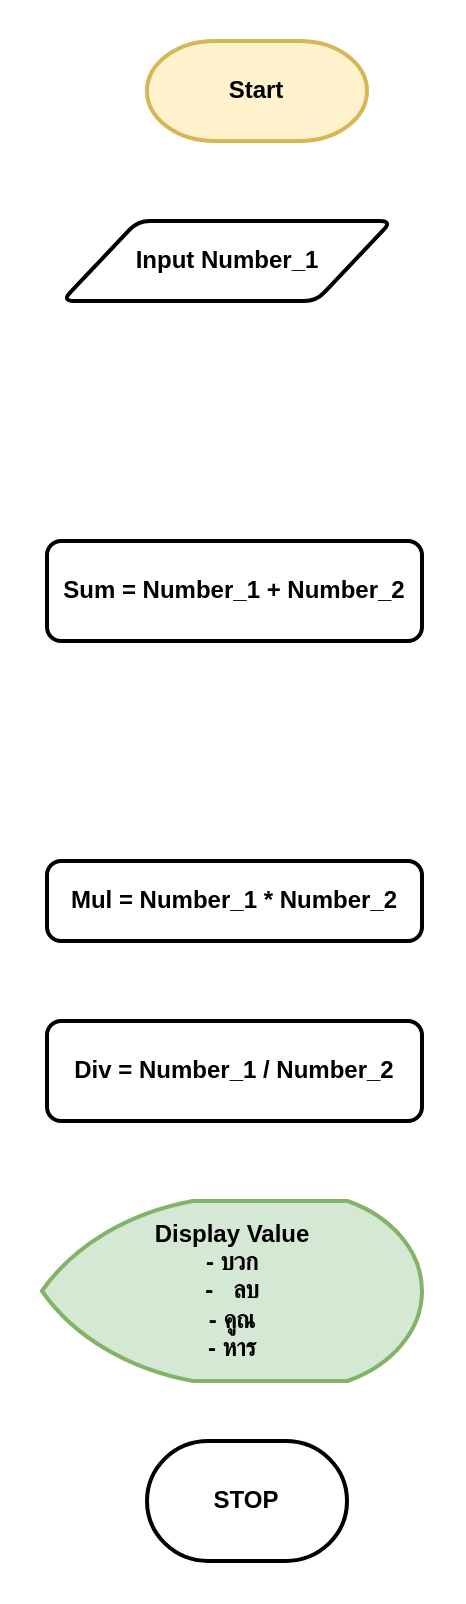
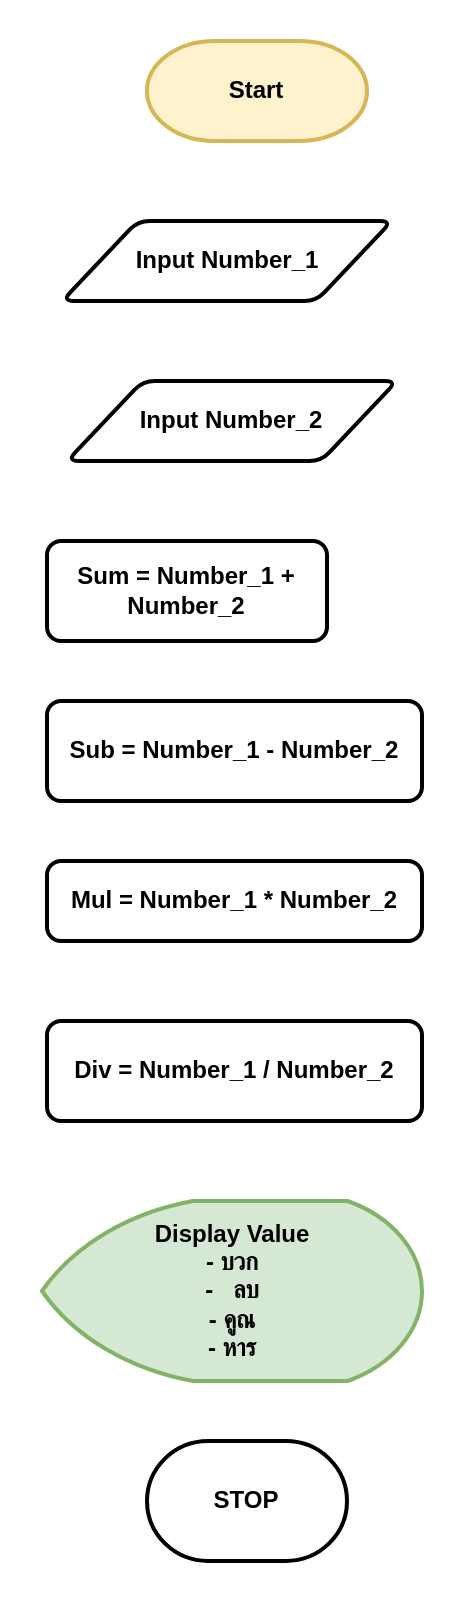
none -> (232, 421)
(235, 591) -> (187, 591)
none -> (235, 751)
